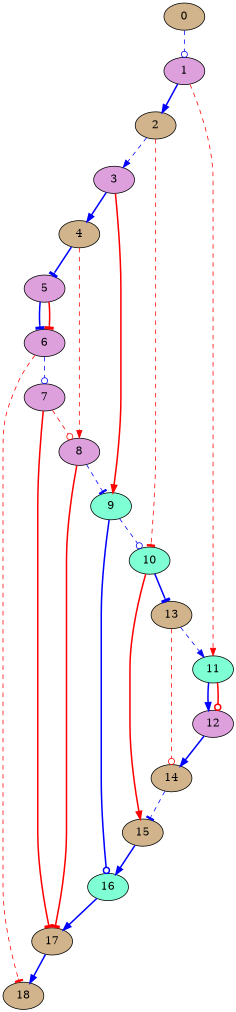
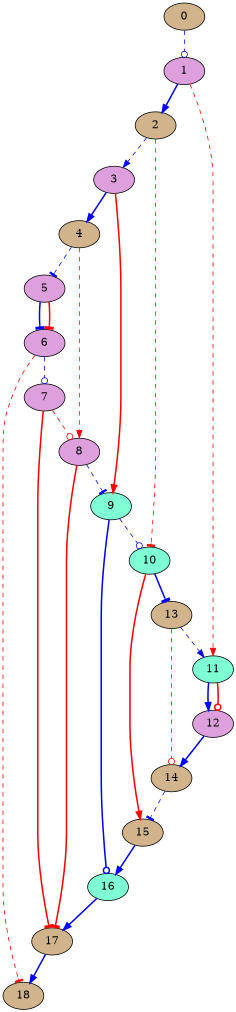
(63, 260) -> (63, 260)
